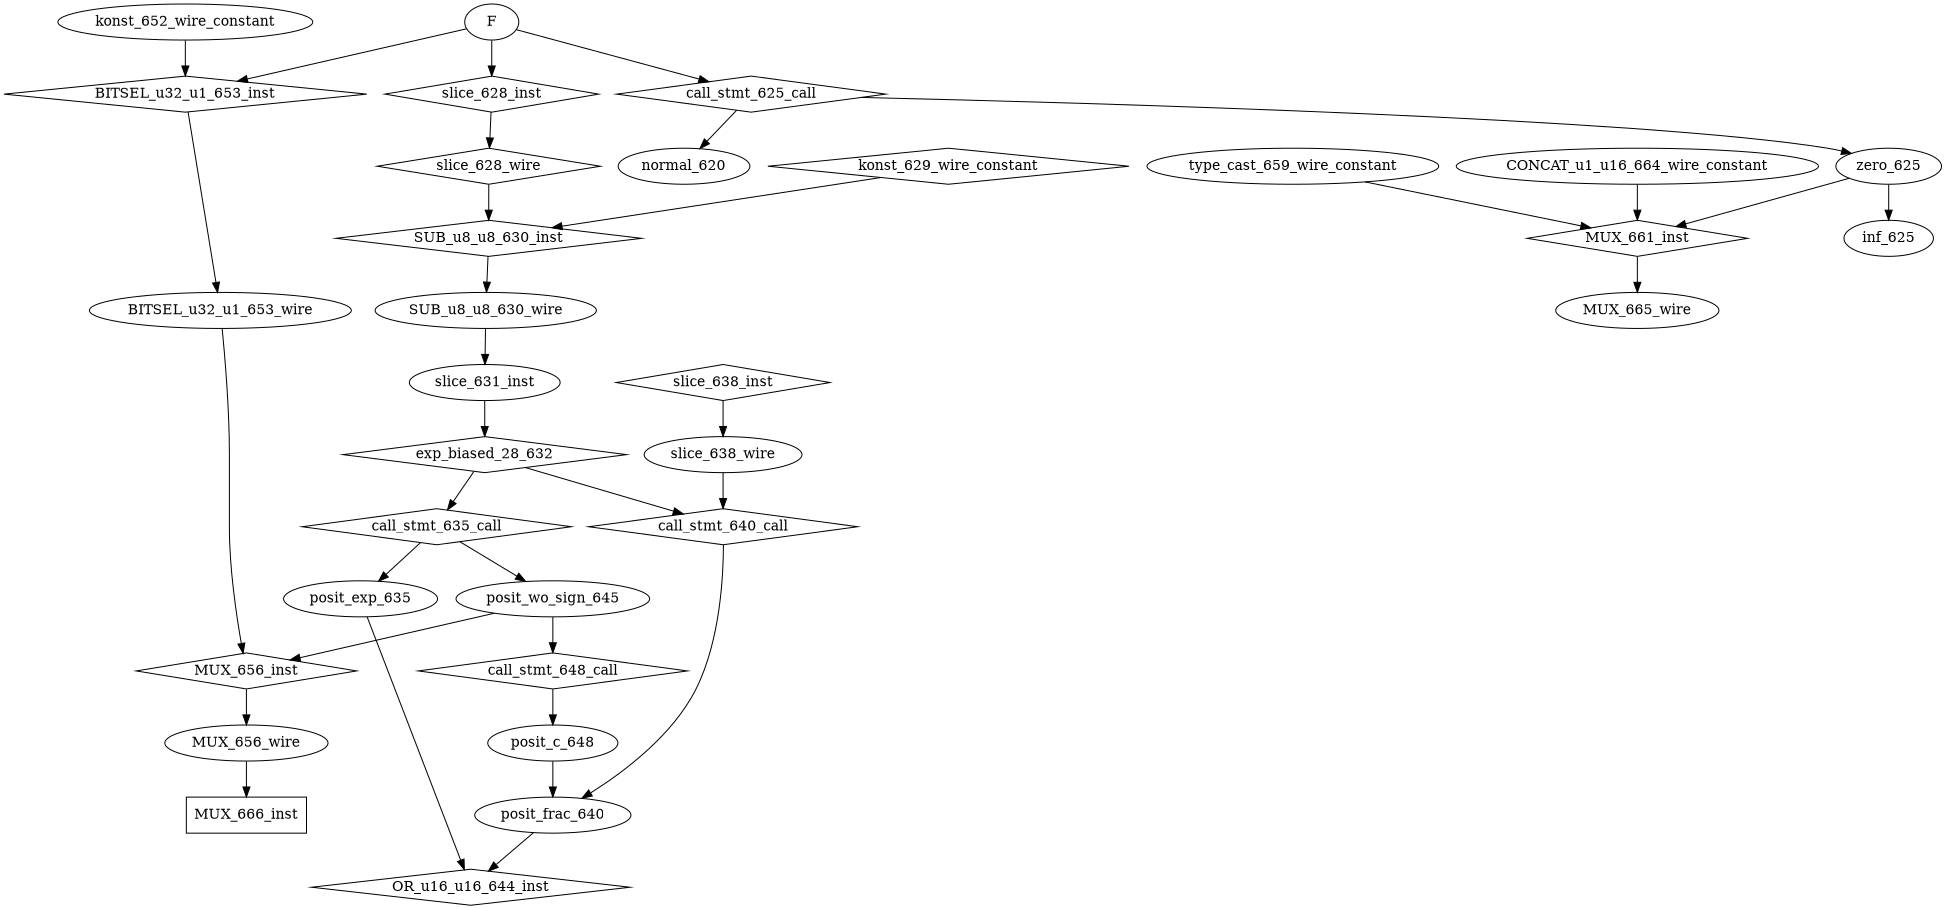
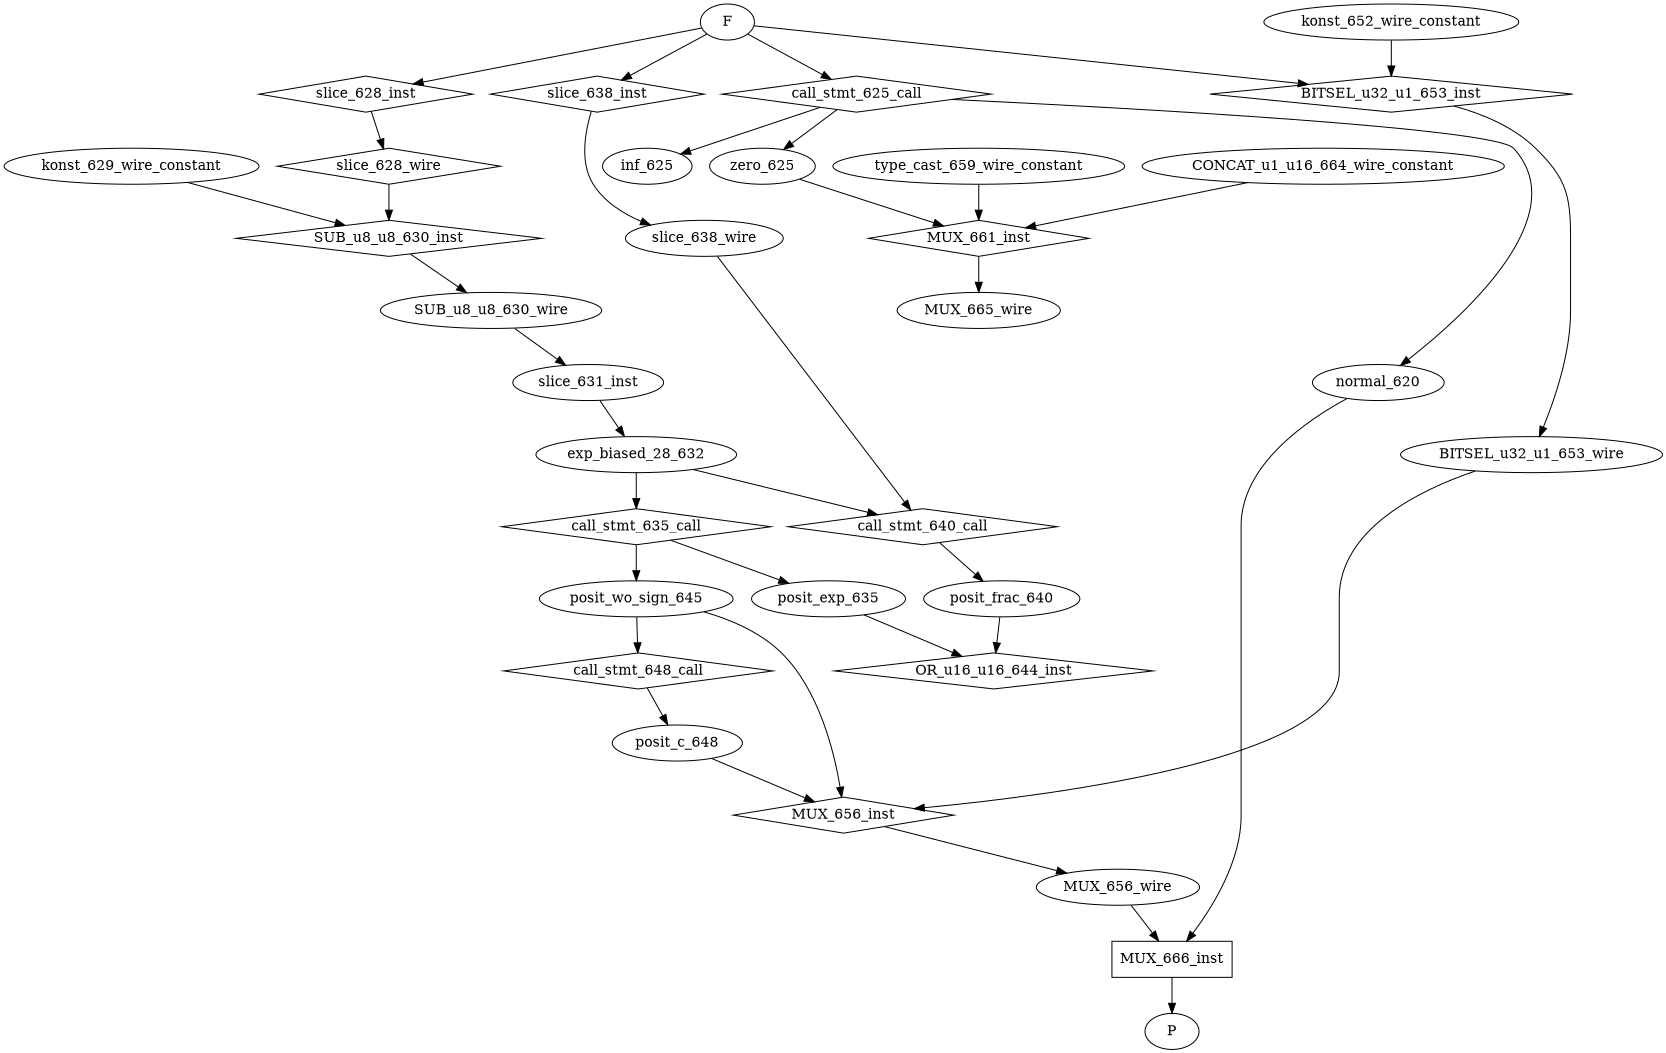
none -> (669, 55)
(948, 166) -> (132, 166)
(1889, 197) -> (755, 129)
(485, 455) -> (636, 455)
none -> (1241, 649)
(553, 774) -> (758, 778)
none -> (1172, 1031)
